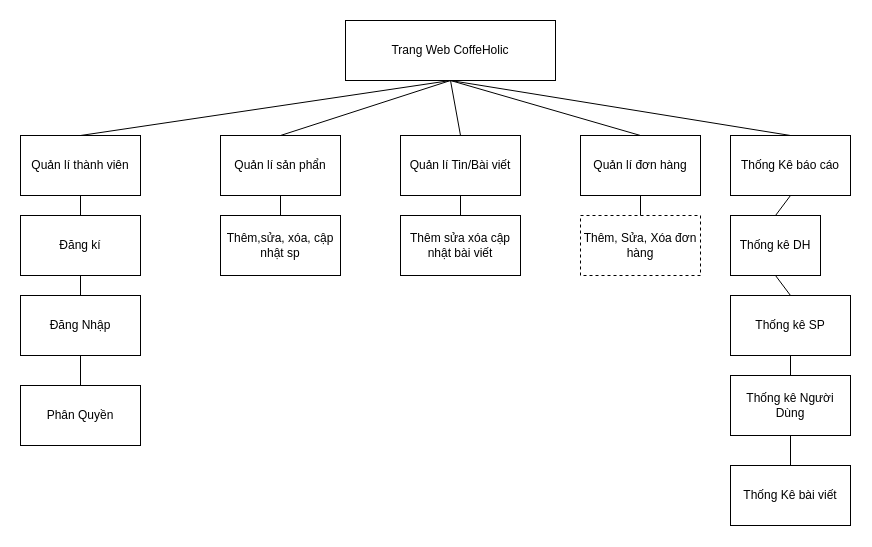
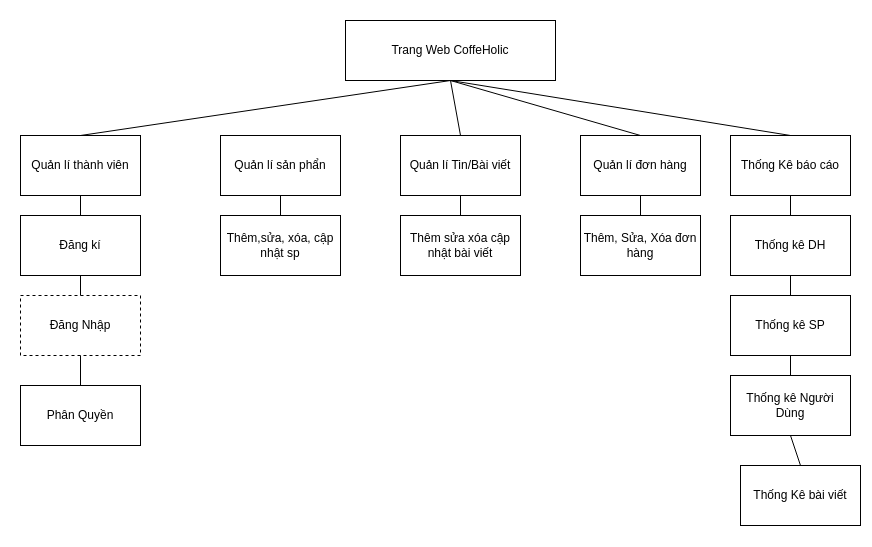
(364, 109) -> none
(641, 246) -> (641, 246)
(776, 246) -> (791, 246)
(81, 326) -> (81, 326)
(791, 496) -> (801, 496)
